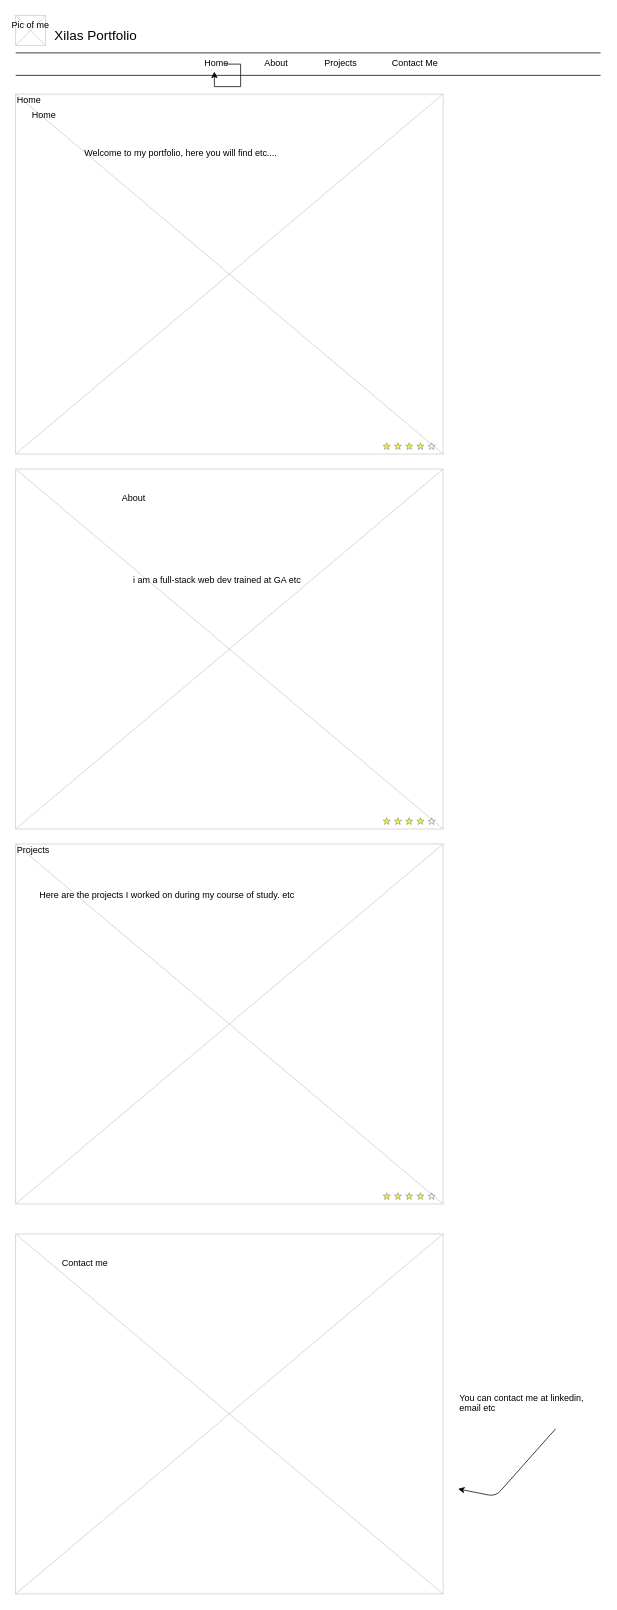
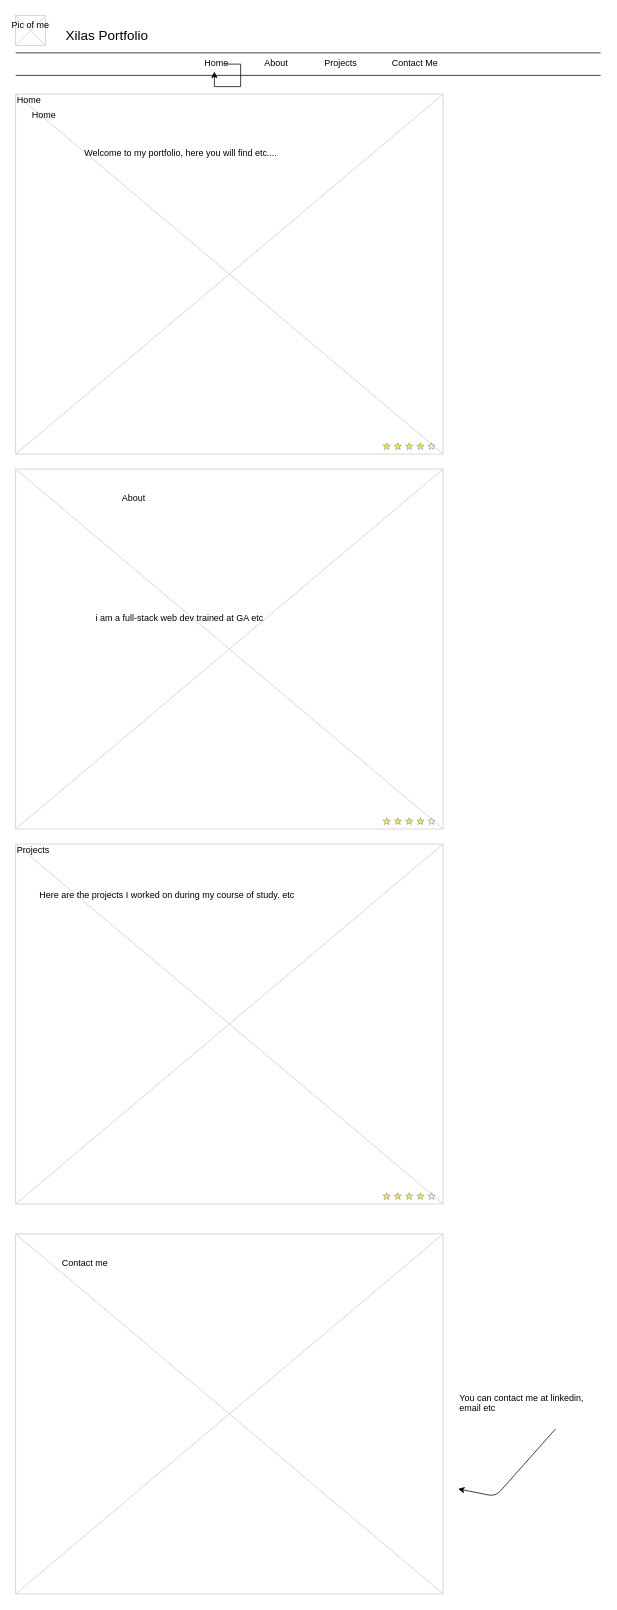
(139, 34) -> (150, 34)
(248, 597) -> (210, 634)
